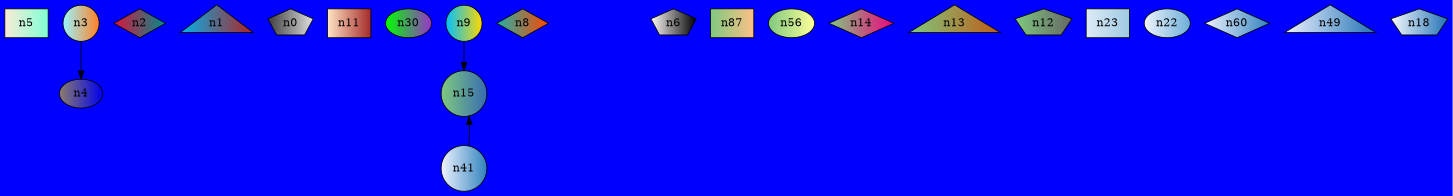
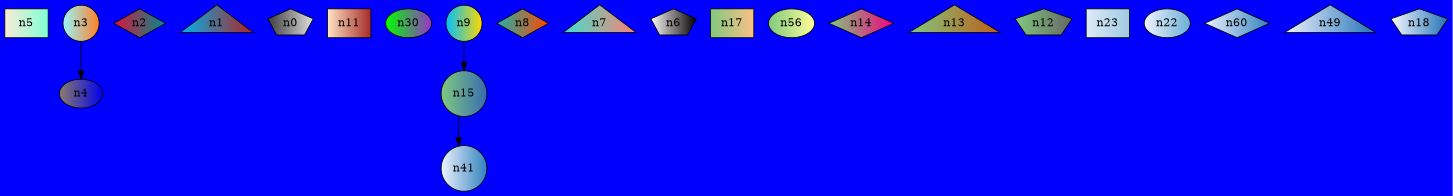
none -> (600, 23)
(732, 23) -> (732, 23)
(469, 135) -> (459, 127)
